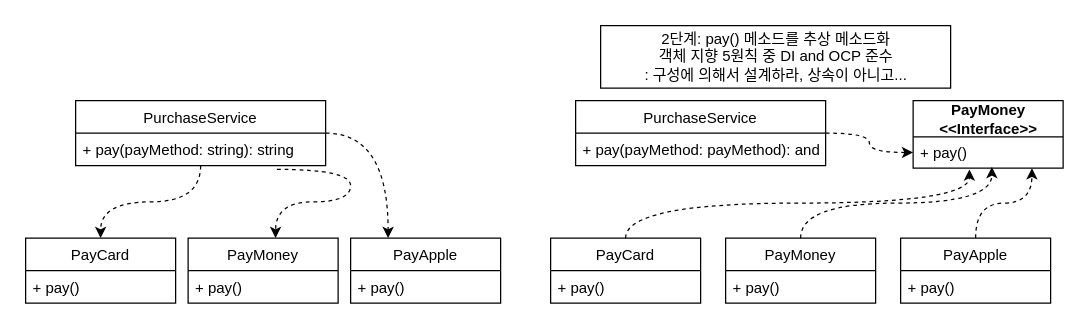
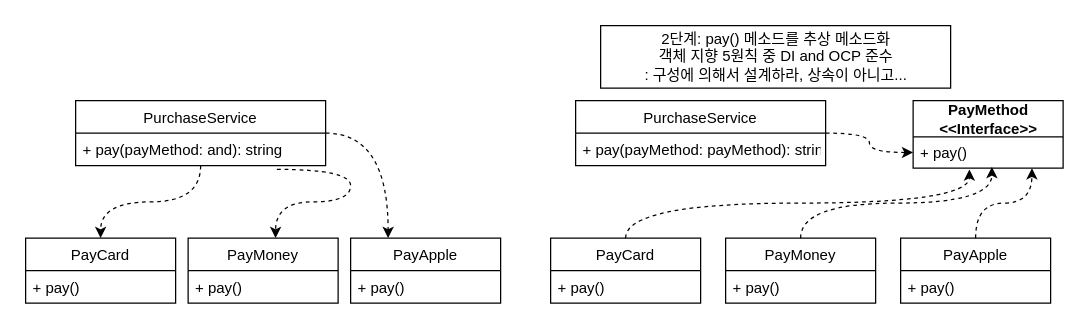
(989, 119) -> (989, 119)
(203, 150) -> (193, 150)
(707, 150) -> (718, 150)
